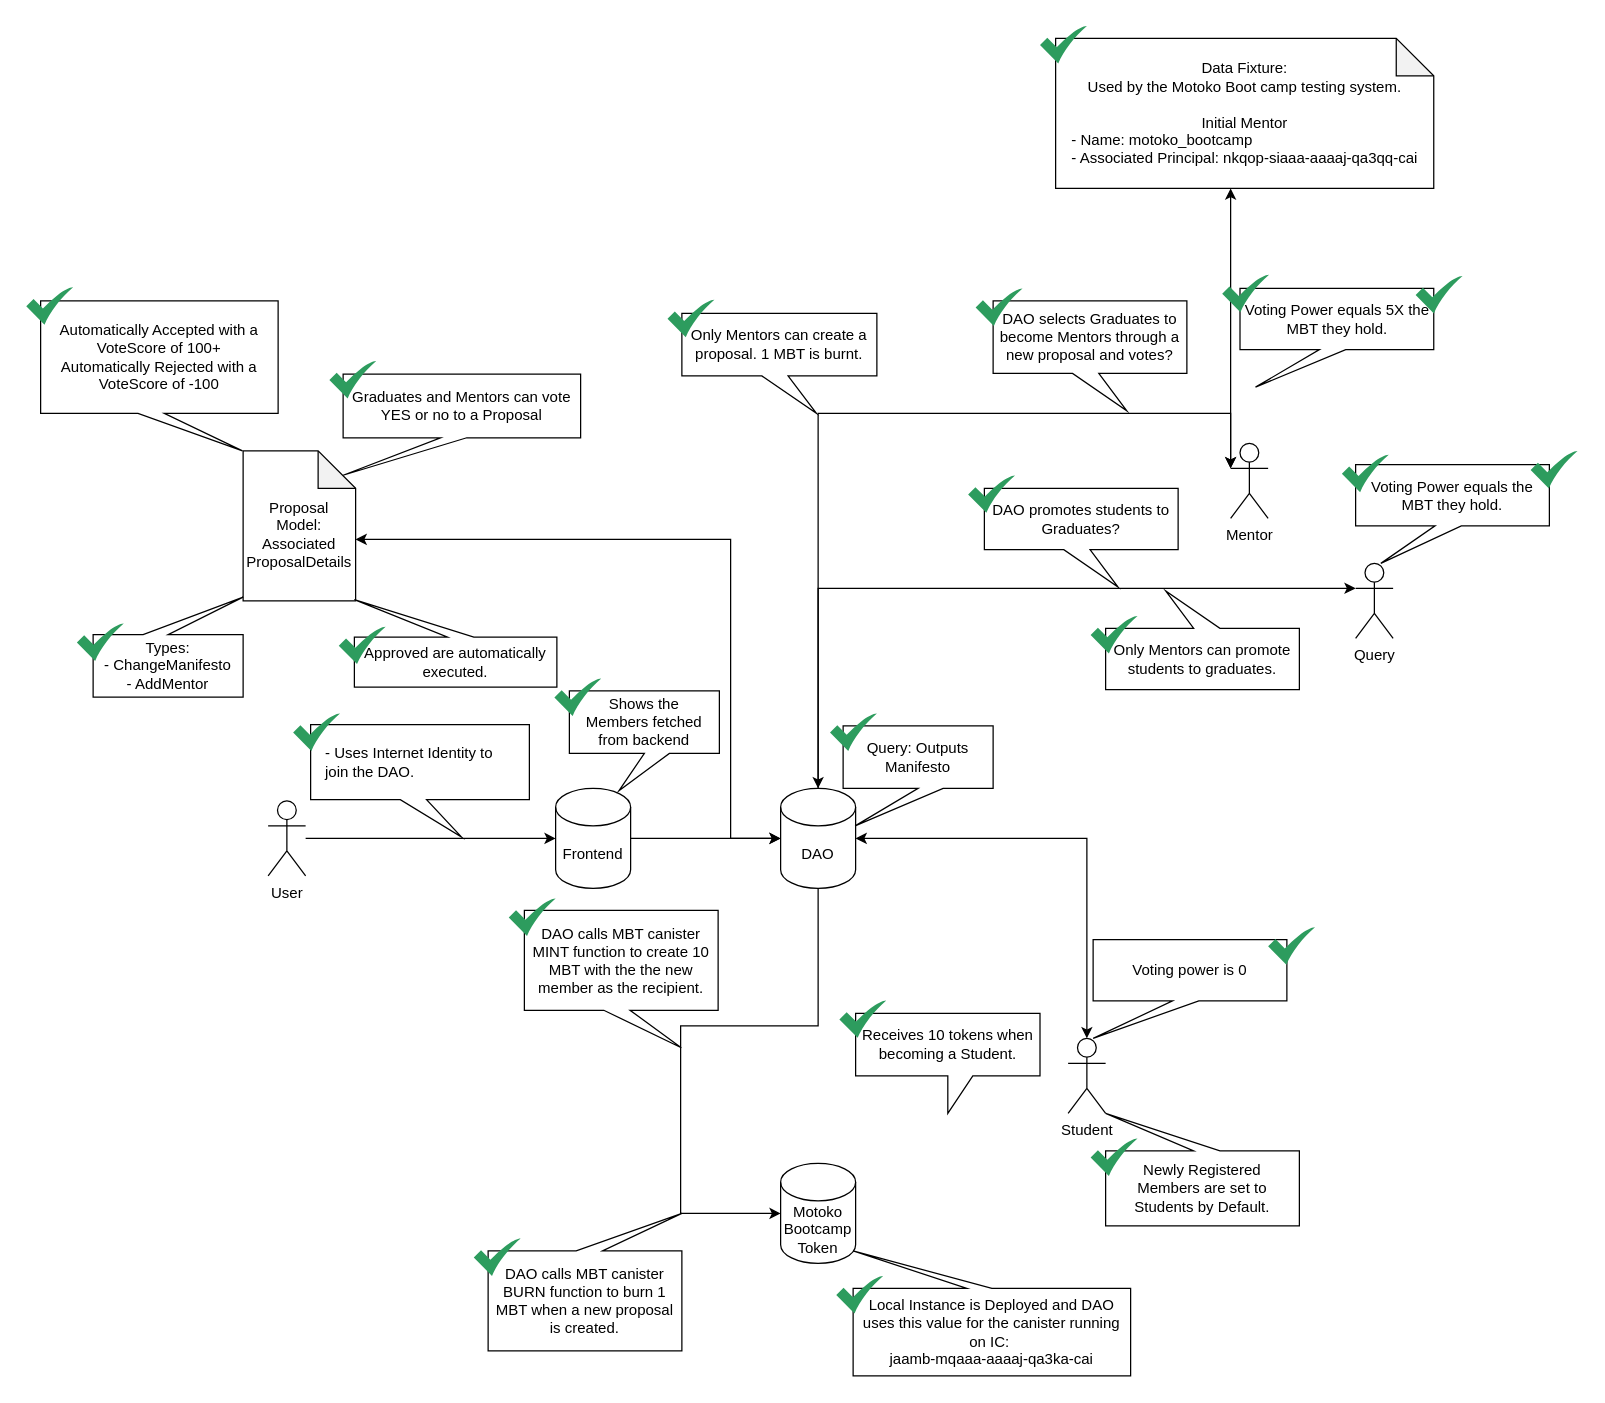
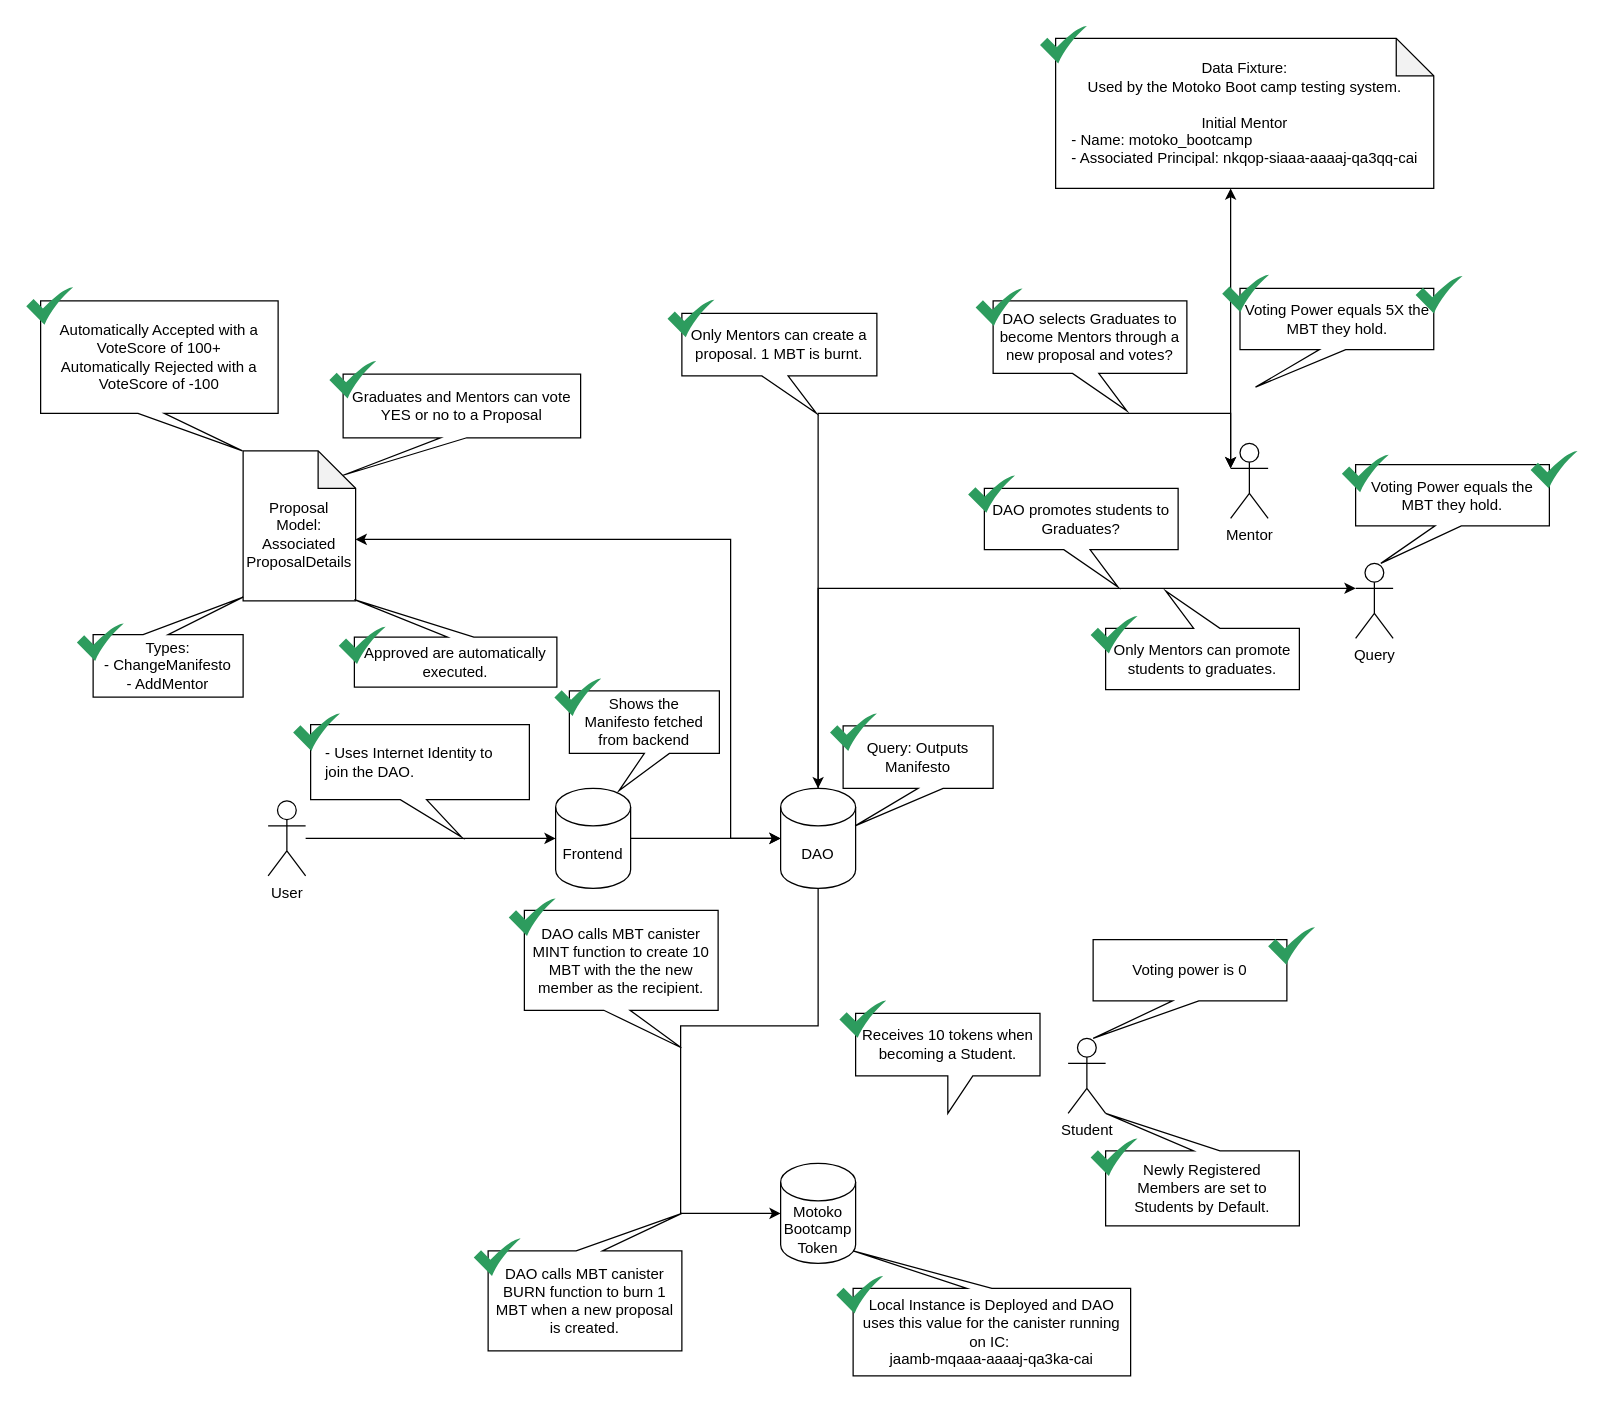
(644, 722) -> (644, 722)
(1071, 838) -> none
